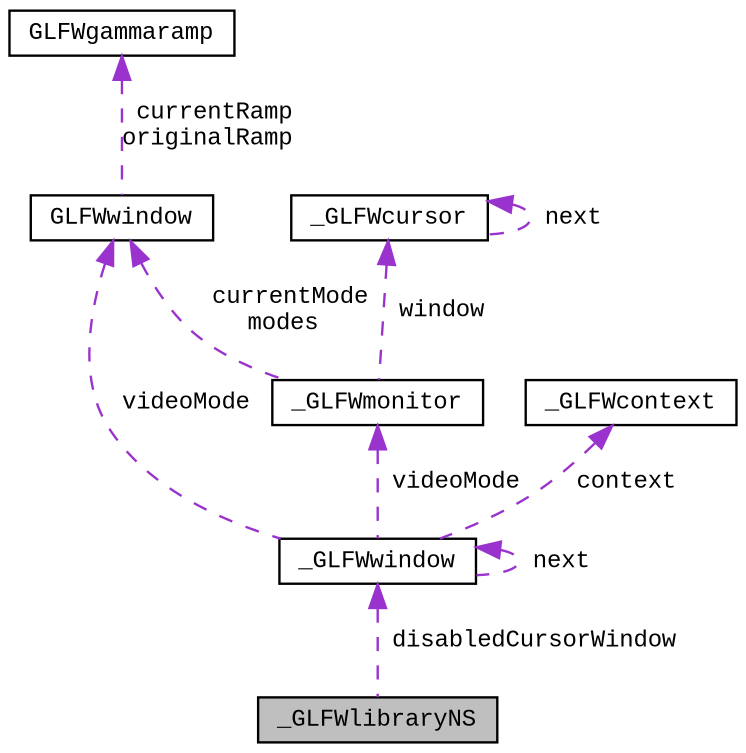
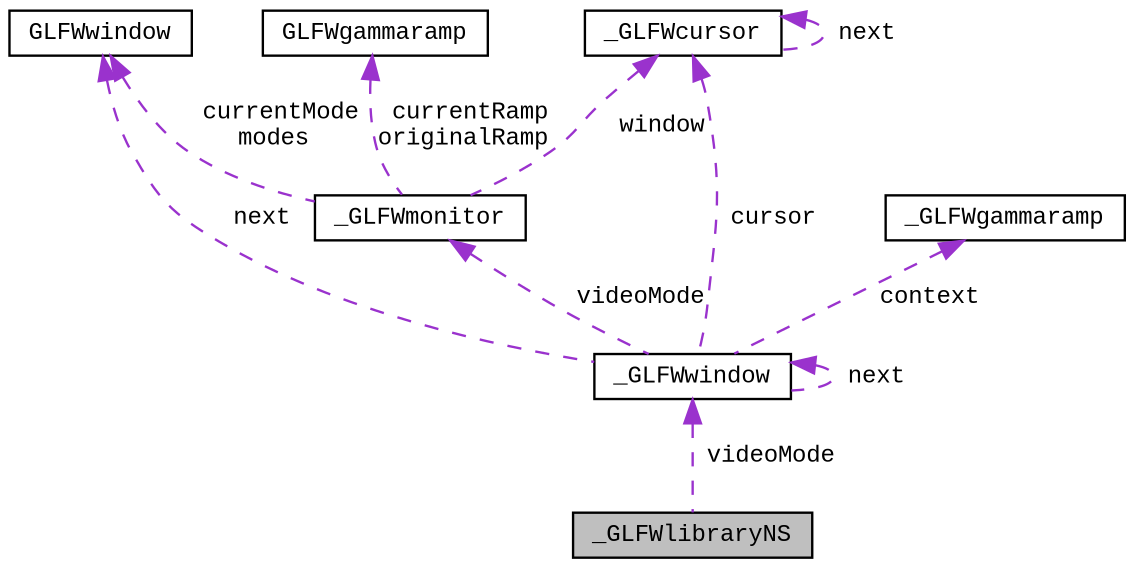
(122, 138) -> (375, 141)
none -> (716, 216)
(180, 403) -> (256, 218)
(631, 403) -> (1005, 218)
(528, 641) -> (765, 456)
